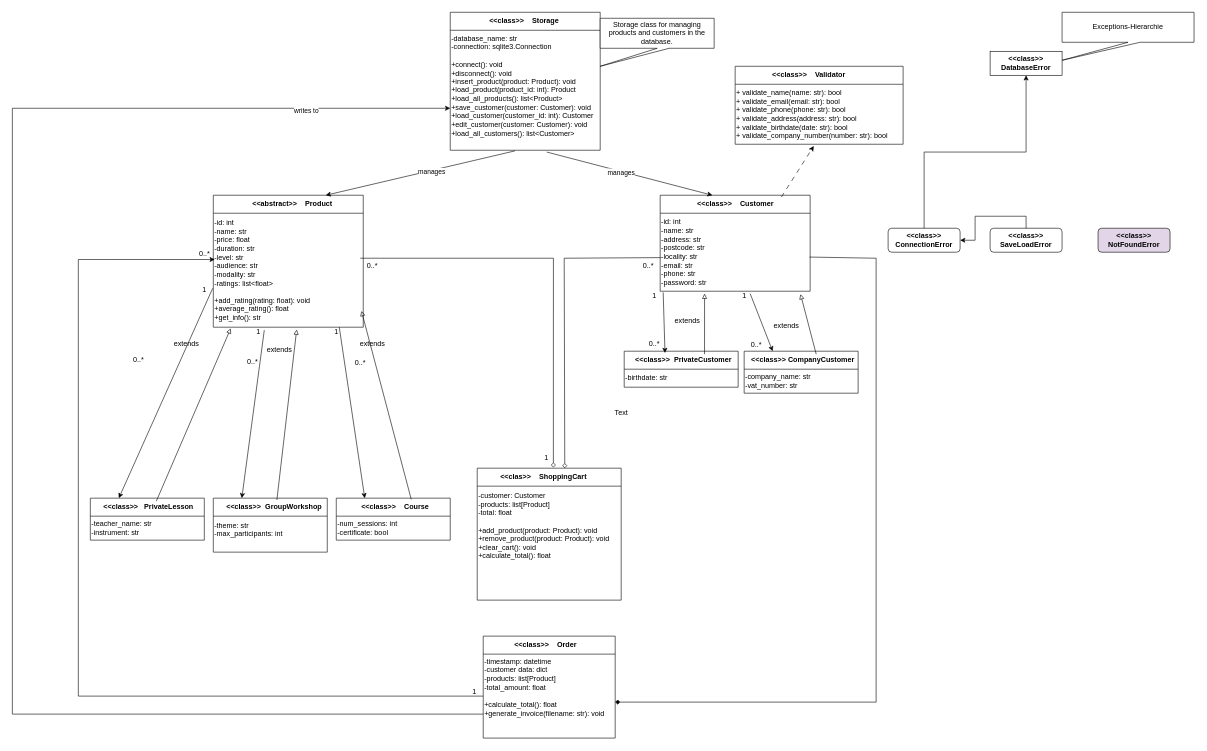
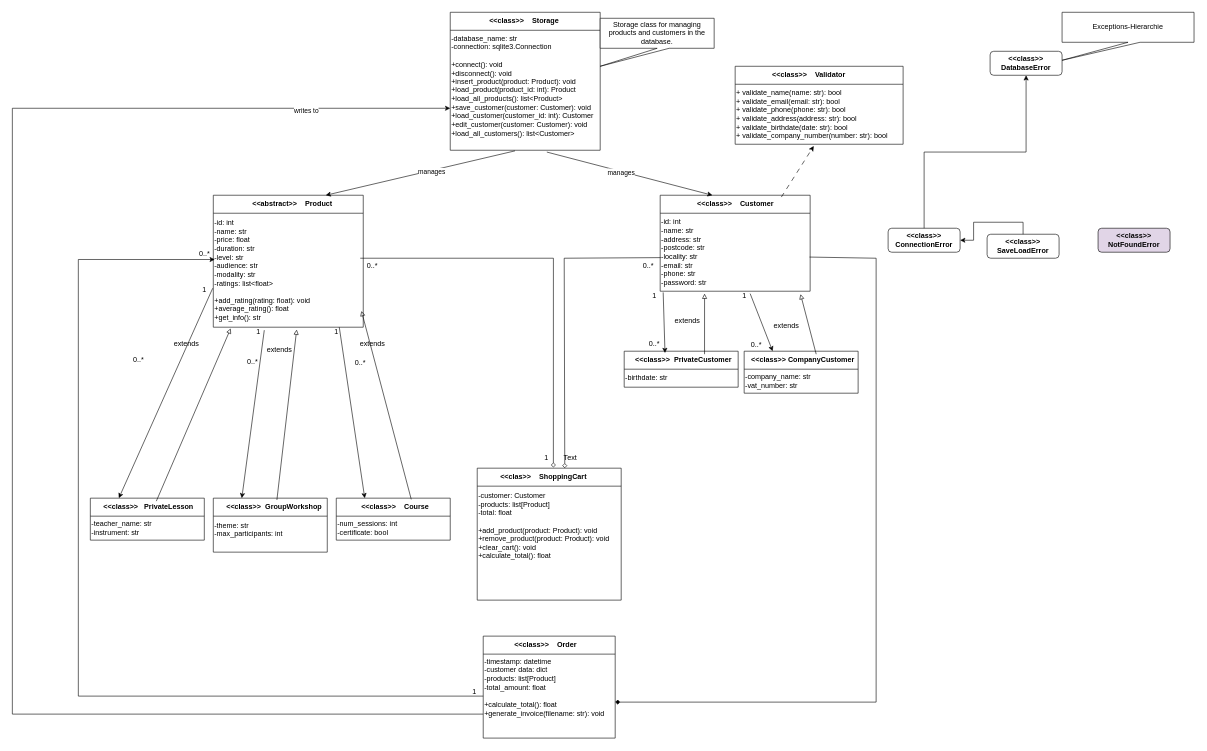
(1026, 63) -> (1026, 63)
(1026, 240) -> (1023, 246)
(621, 413) -> (570, 458)
